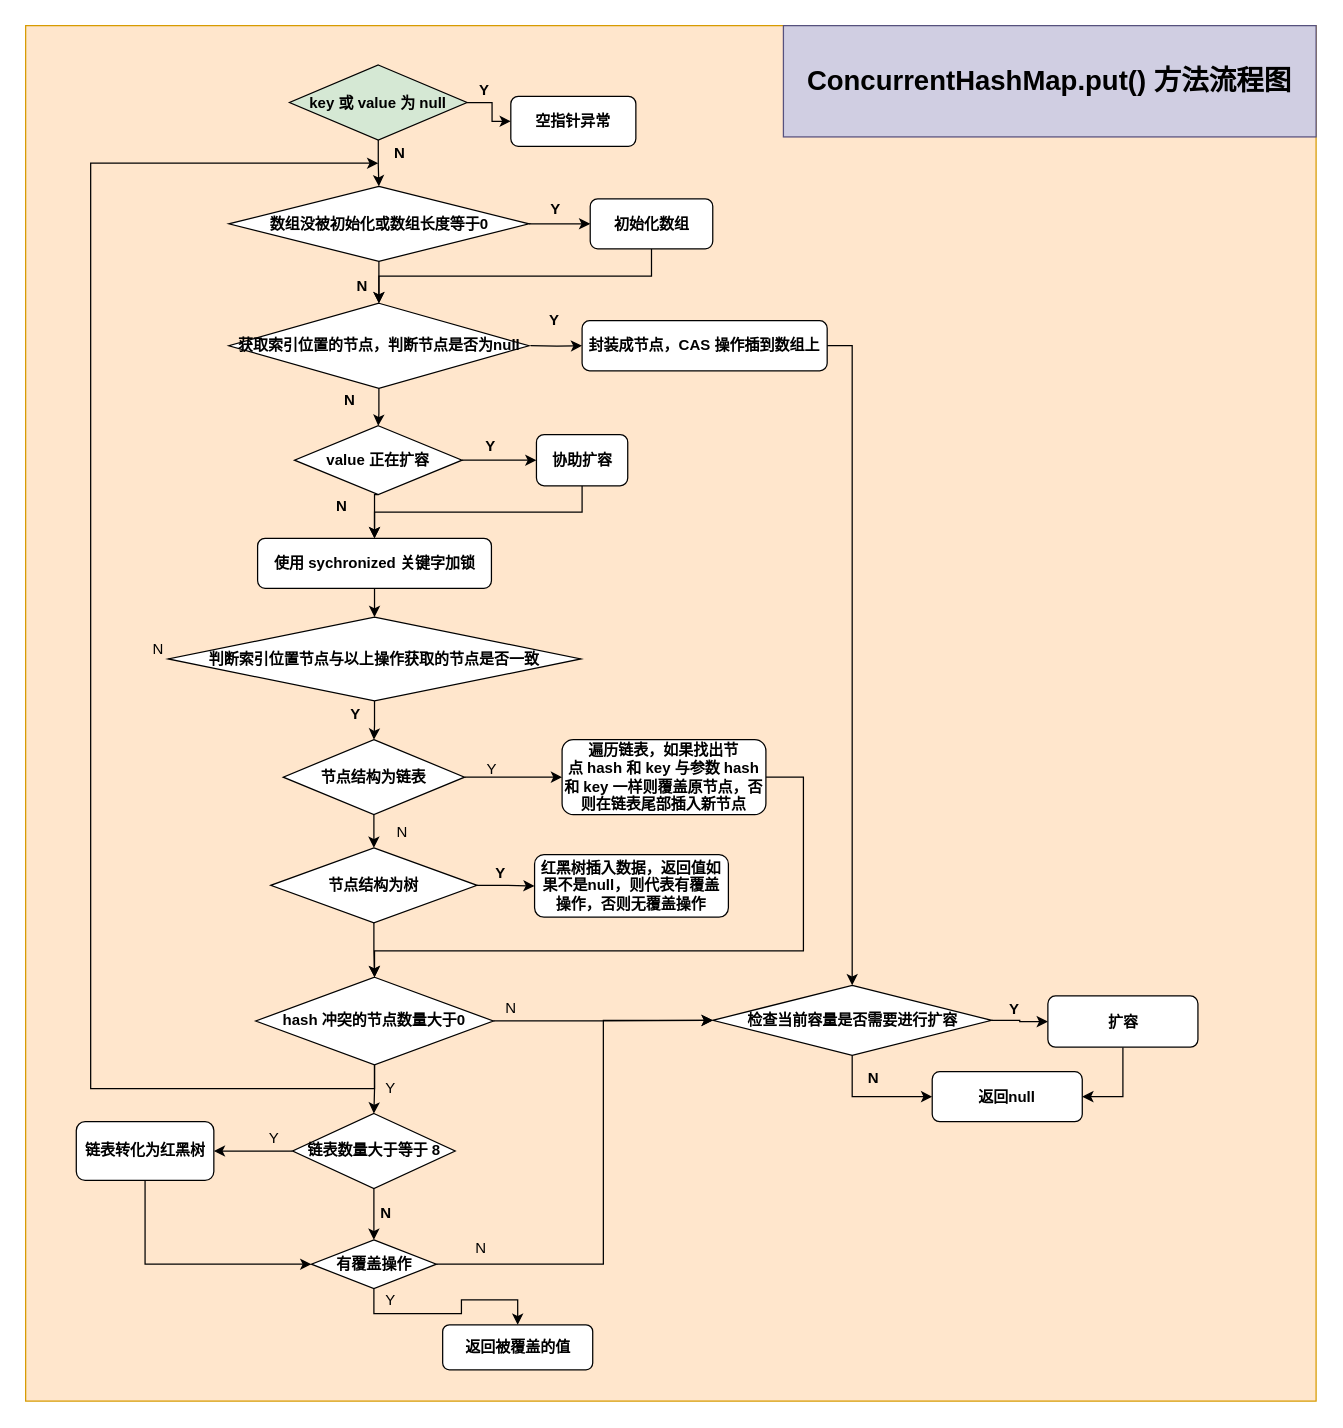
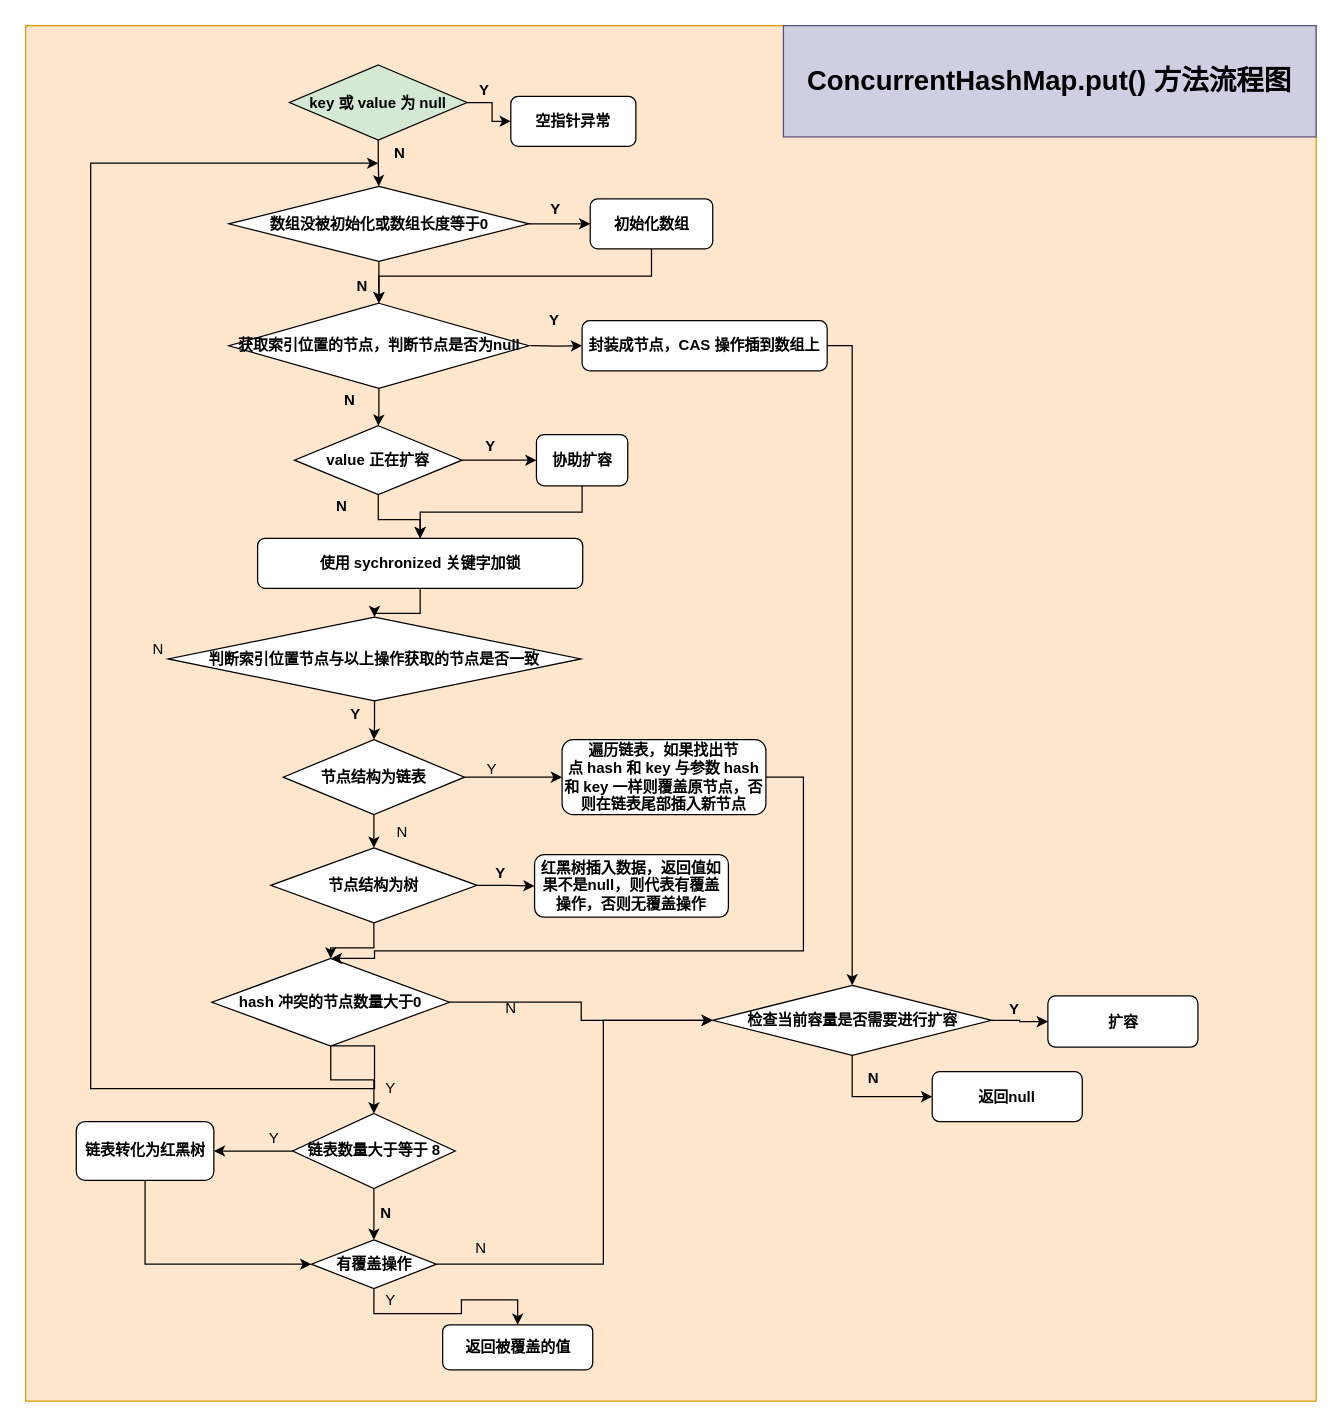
(374, 563) -> (420, 563)
(374, 1021) -> (331, 1002)
(1123, 1087) -> none
